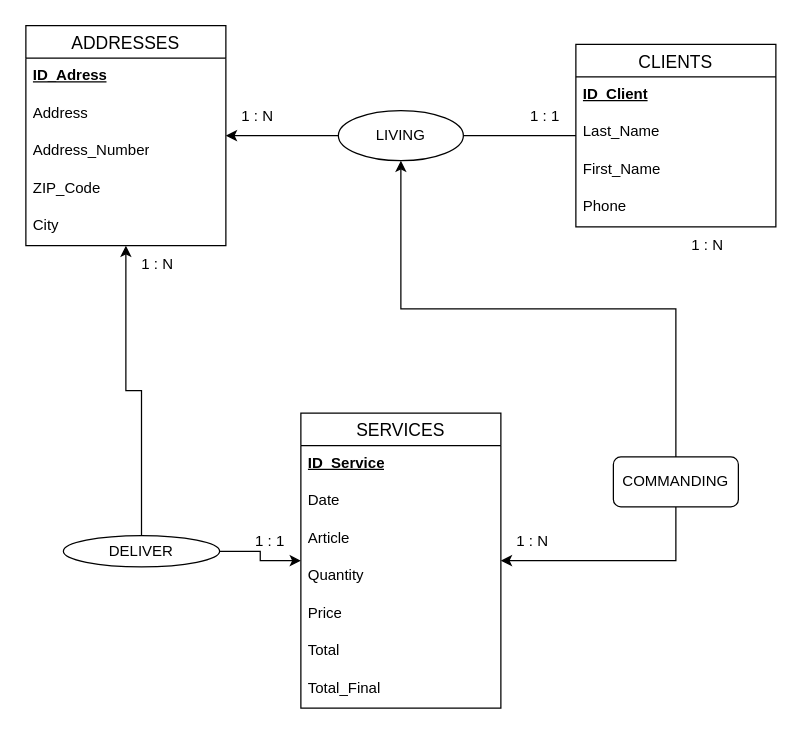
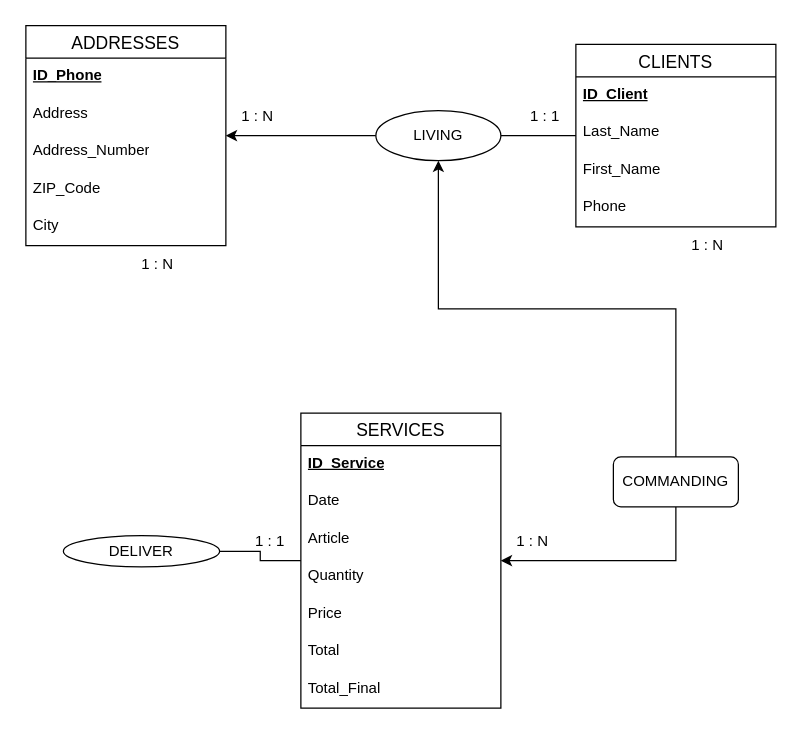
(71, 76) -> (67, 76)
(401, 136) -> (438, 136)
(138, 391) -> none
(291, 561) -> (294, 561)
